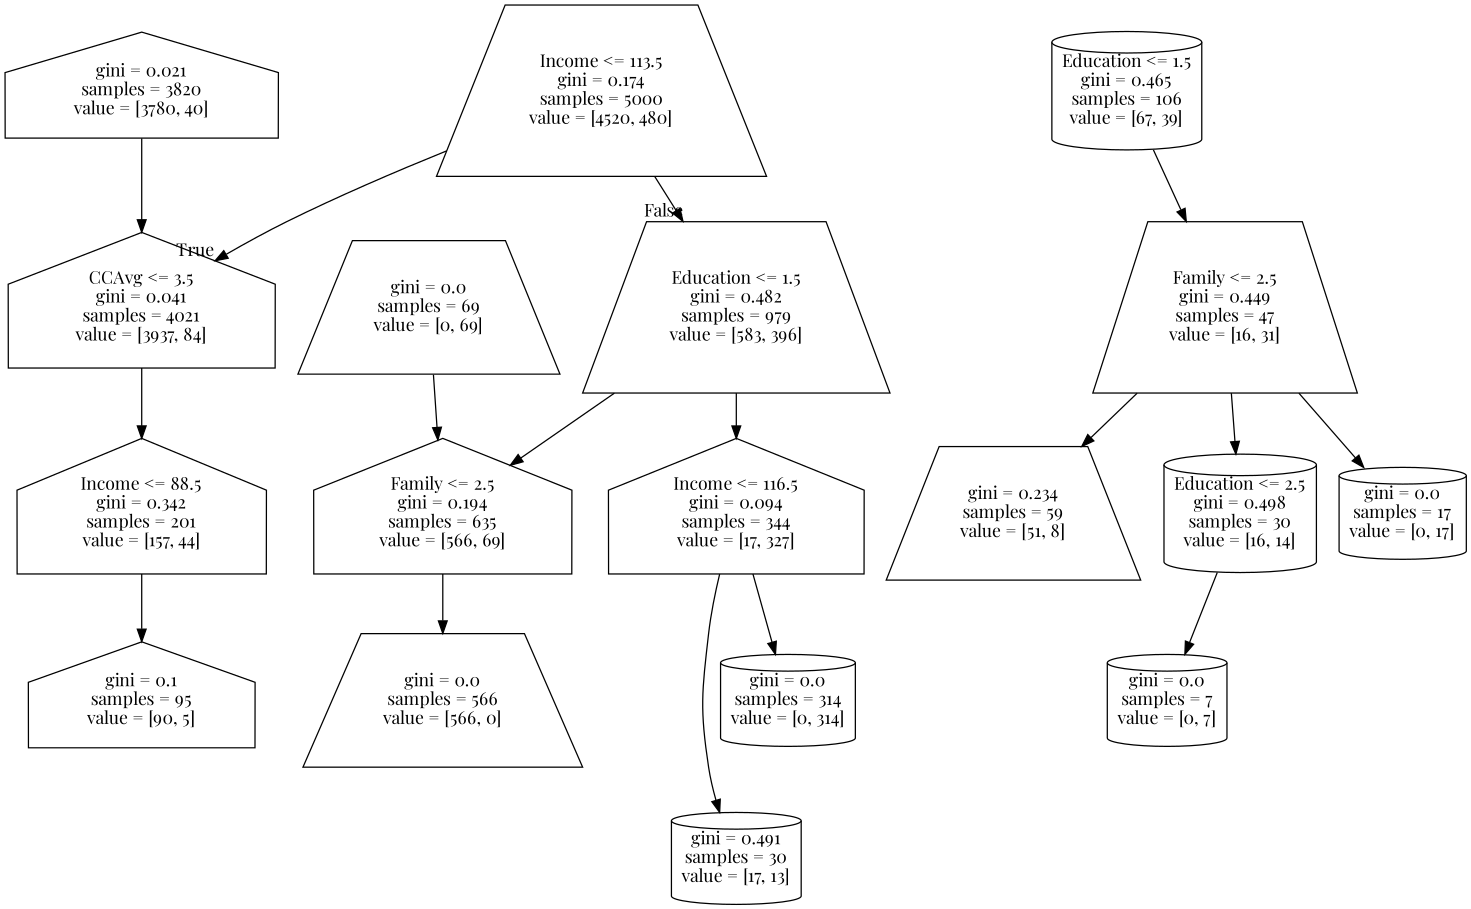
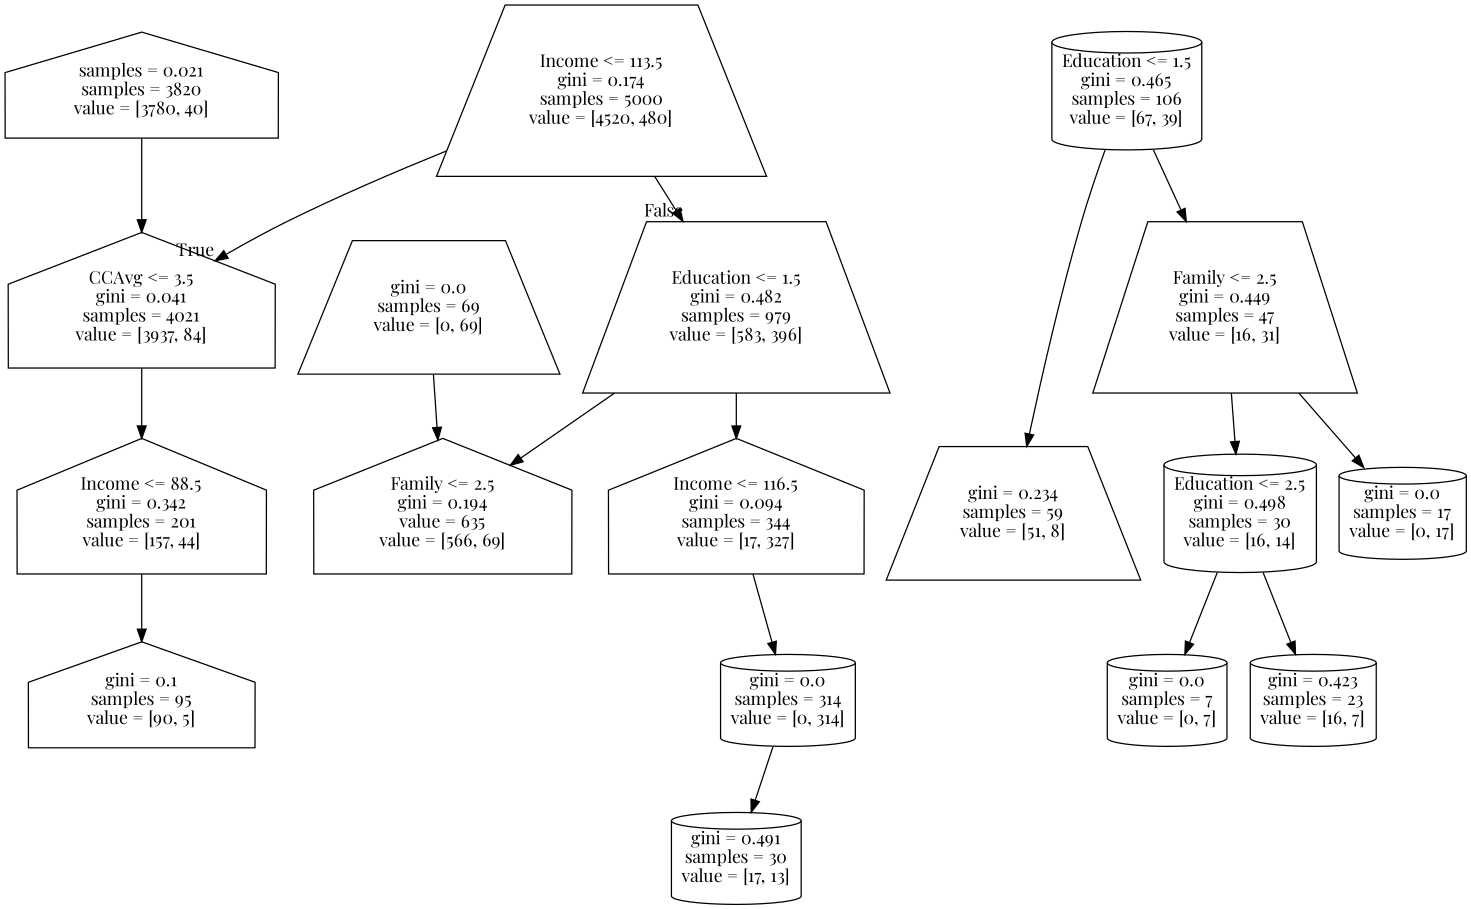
(142, 91) -> (142, 91)
(1114, 415) -> (1063, 291)
(443, 513) -> (443, 513)
(703, 687) -> (764, 773)
(443, 700) -> none
none -> (1313, 700)
